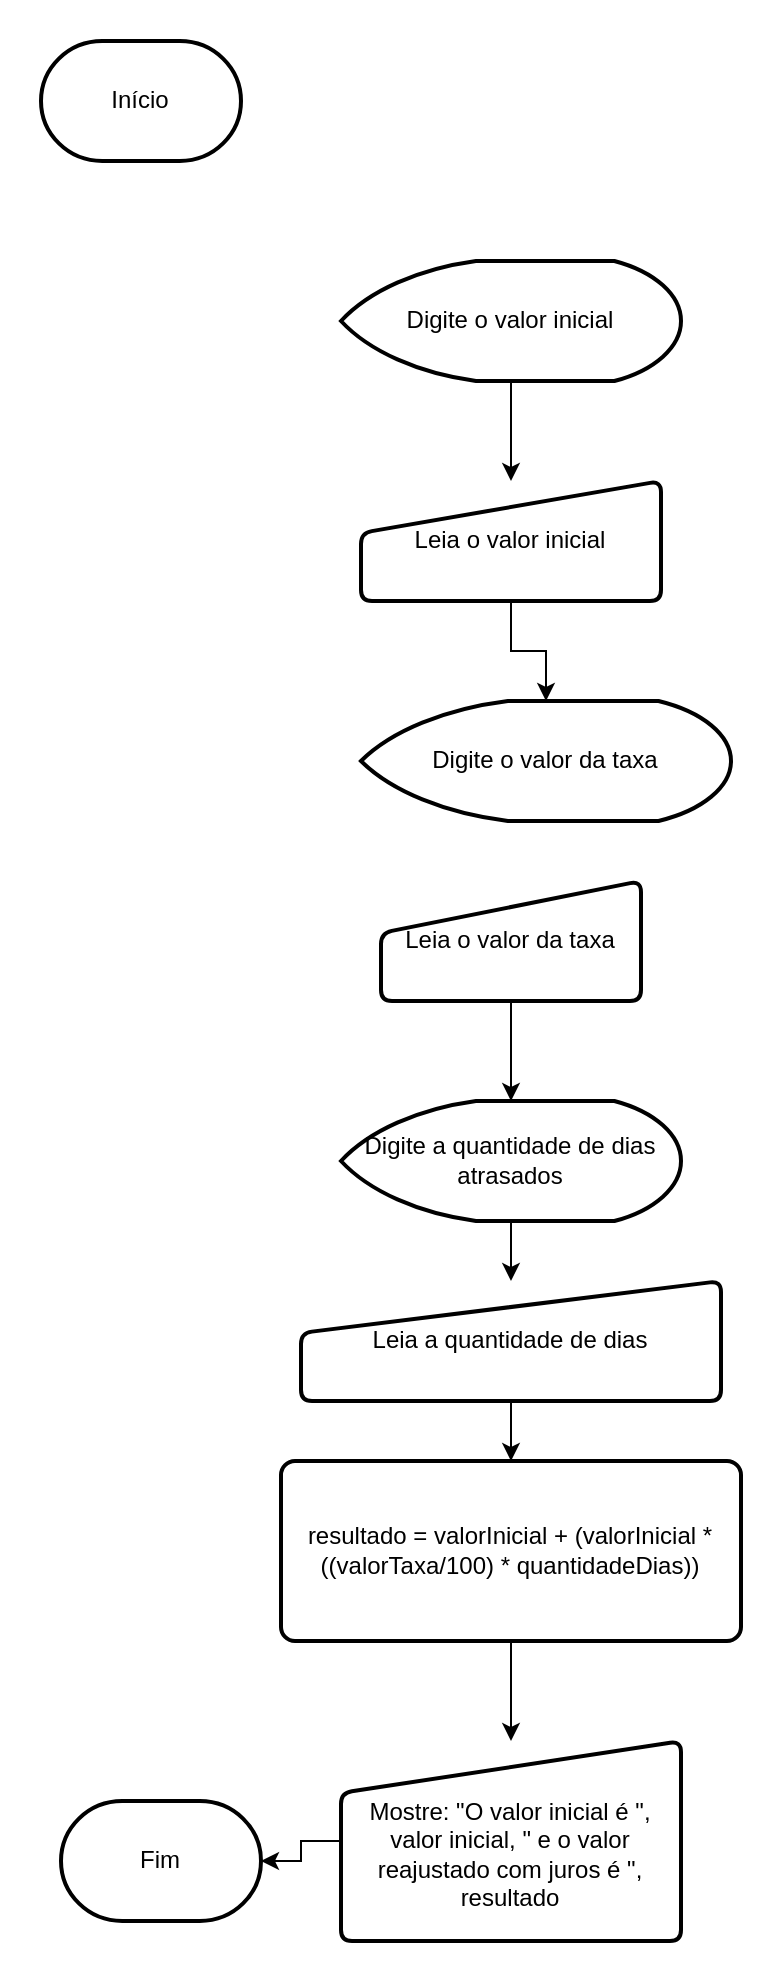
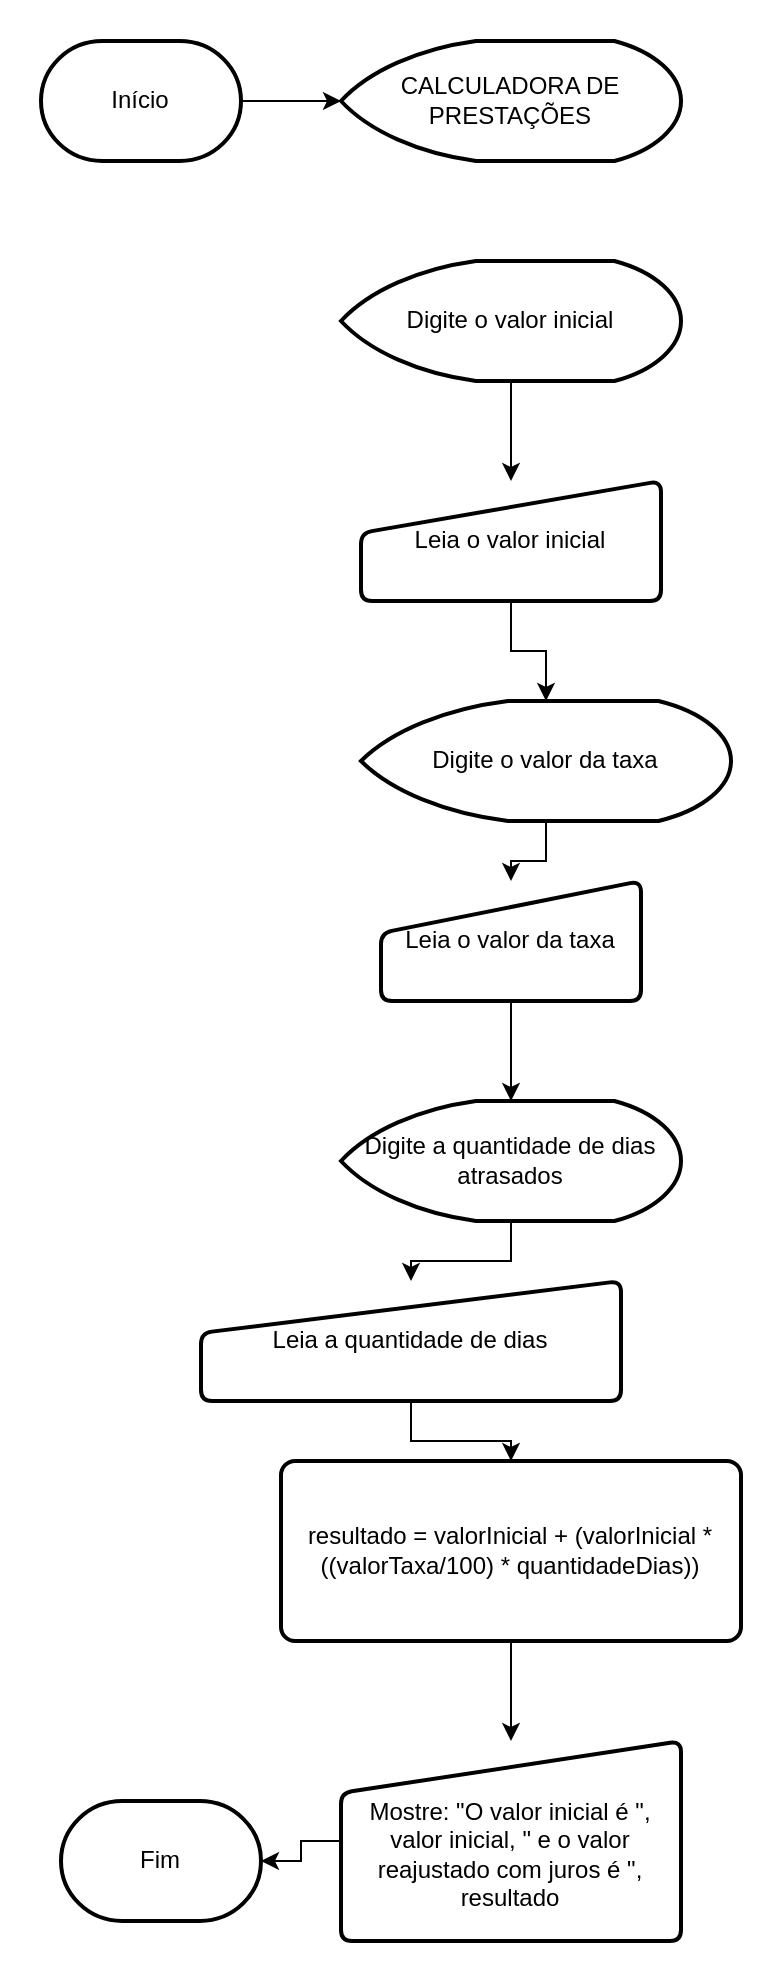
none -> (284, 101)
none -> (511, 101)
none -> (545, 861)
(511, 1341) -> (411, 1341)
